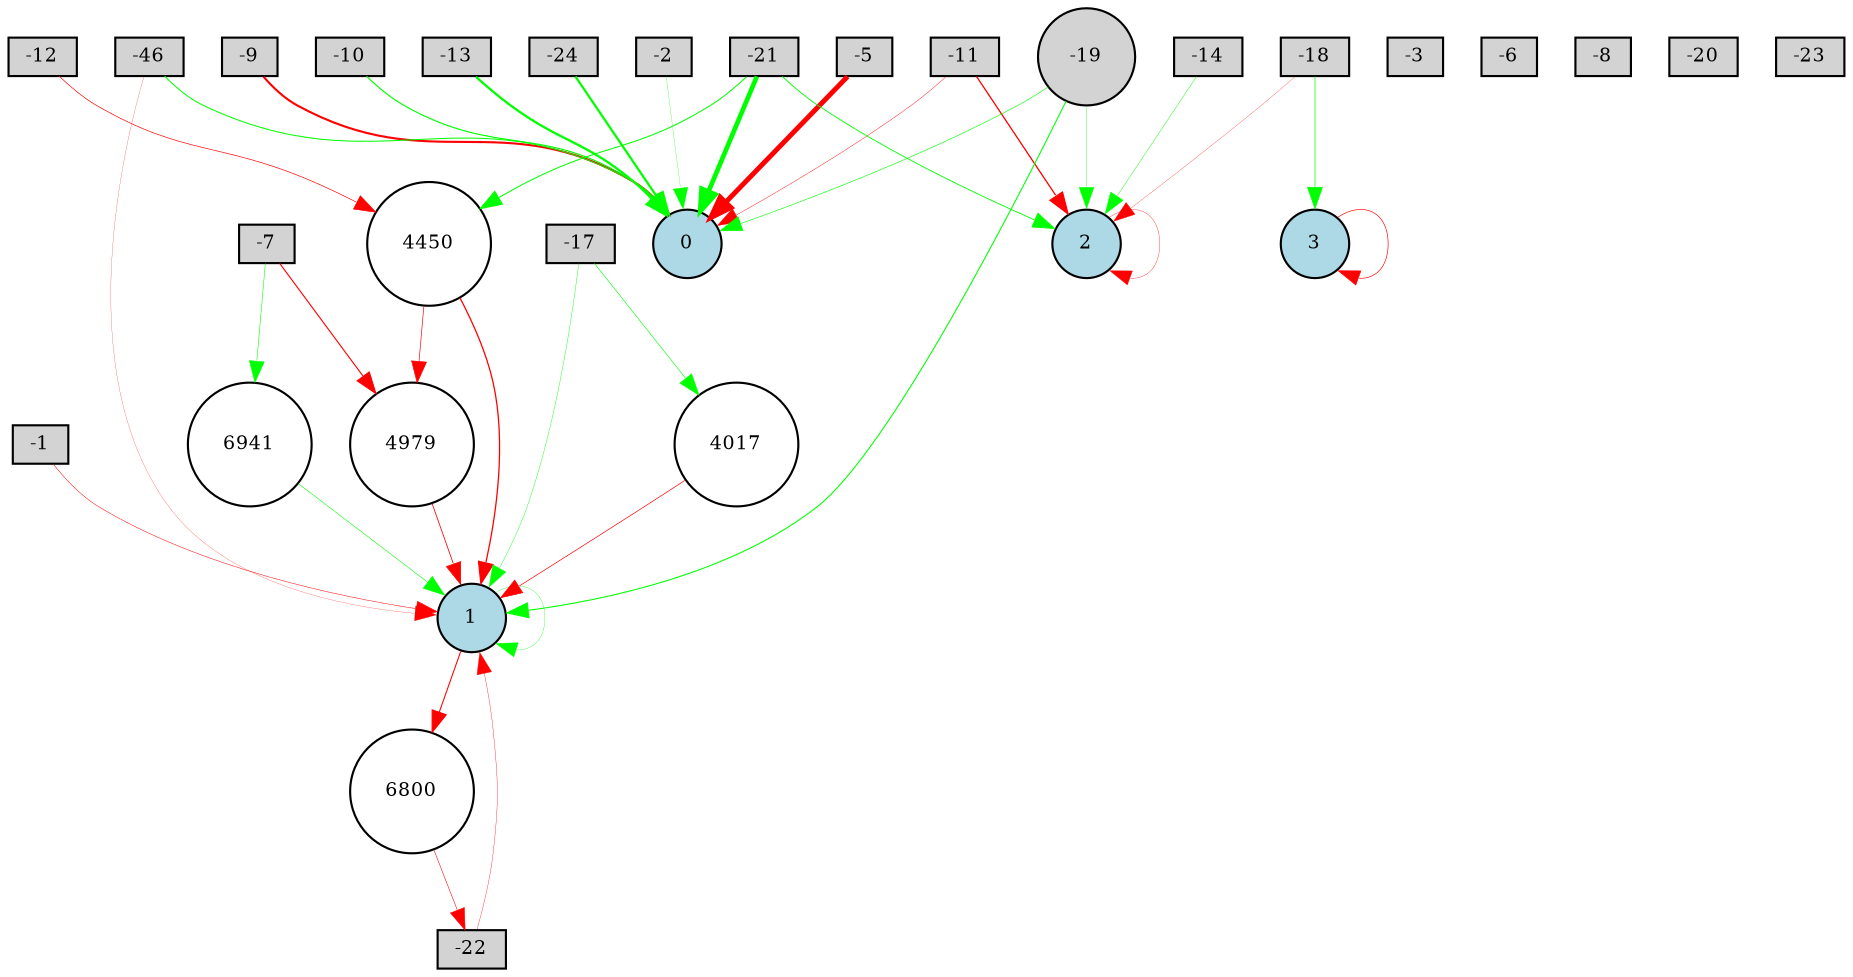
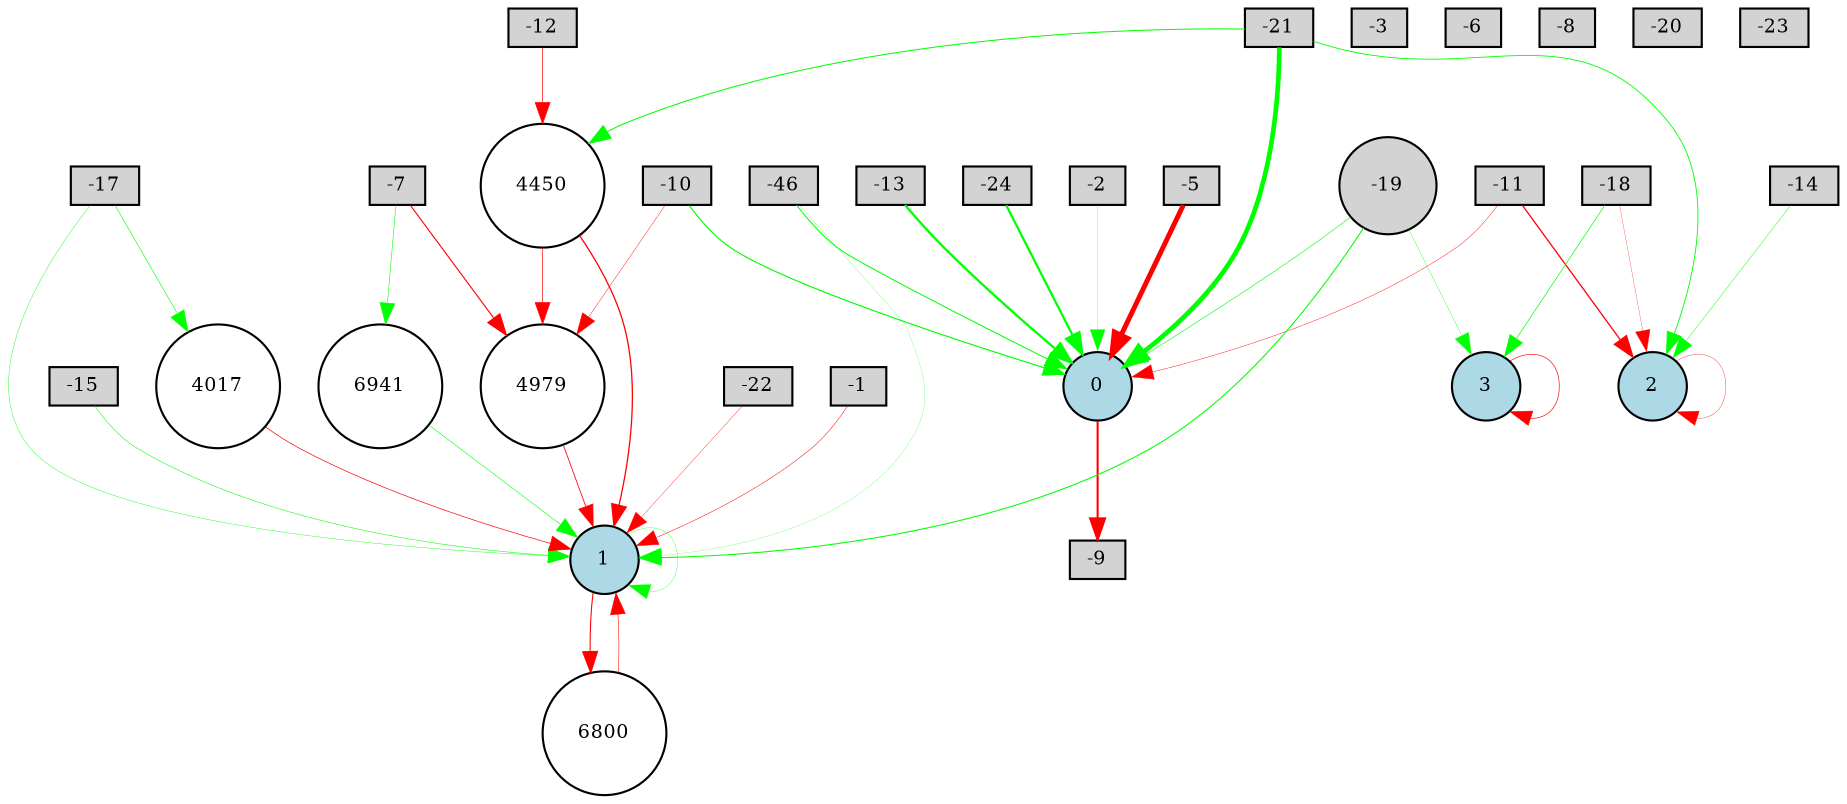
(457, 142) -> (1098, 460)
(1087, 146) -> (1435, 282)
none -> (627, 261)
none -> (84, 386)
(132, 431) -> (910, 441)
(446, 880) -> (619, 644)
